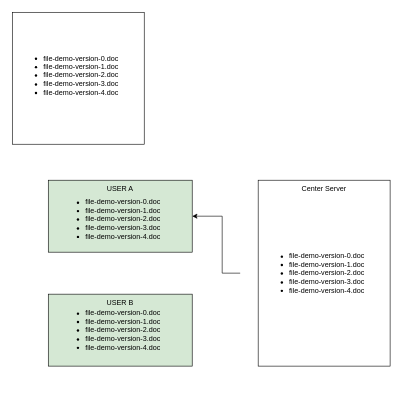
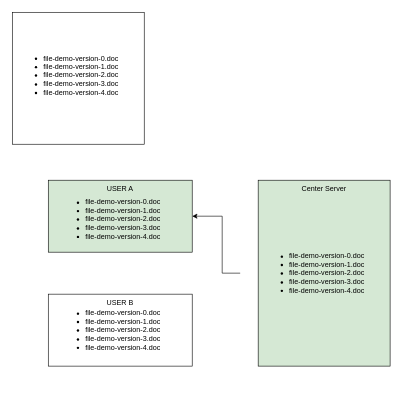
(324, 273) -> (324, 273)
(120, 330) -> (120, 330)
